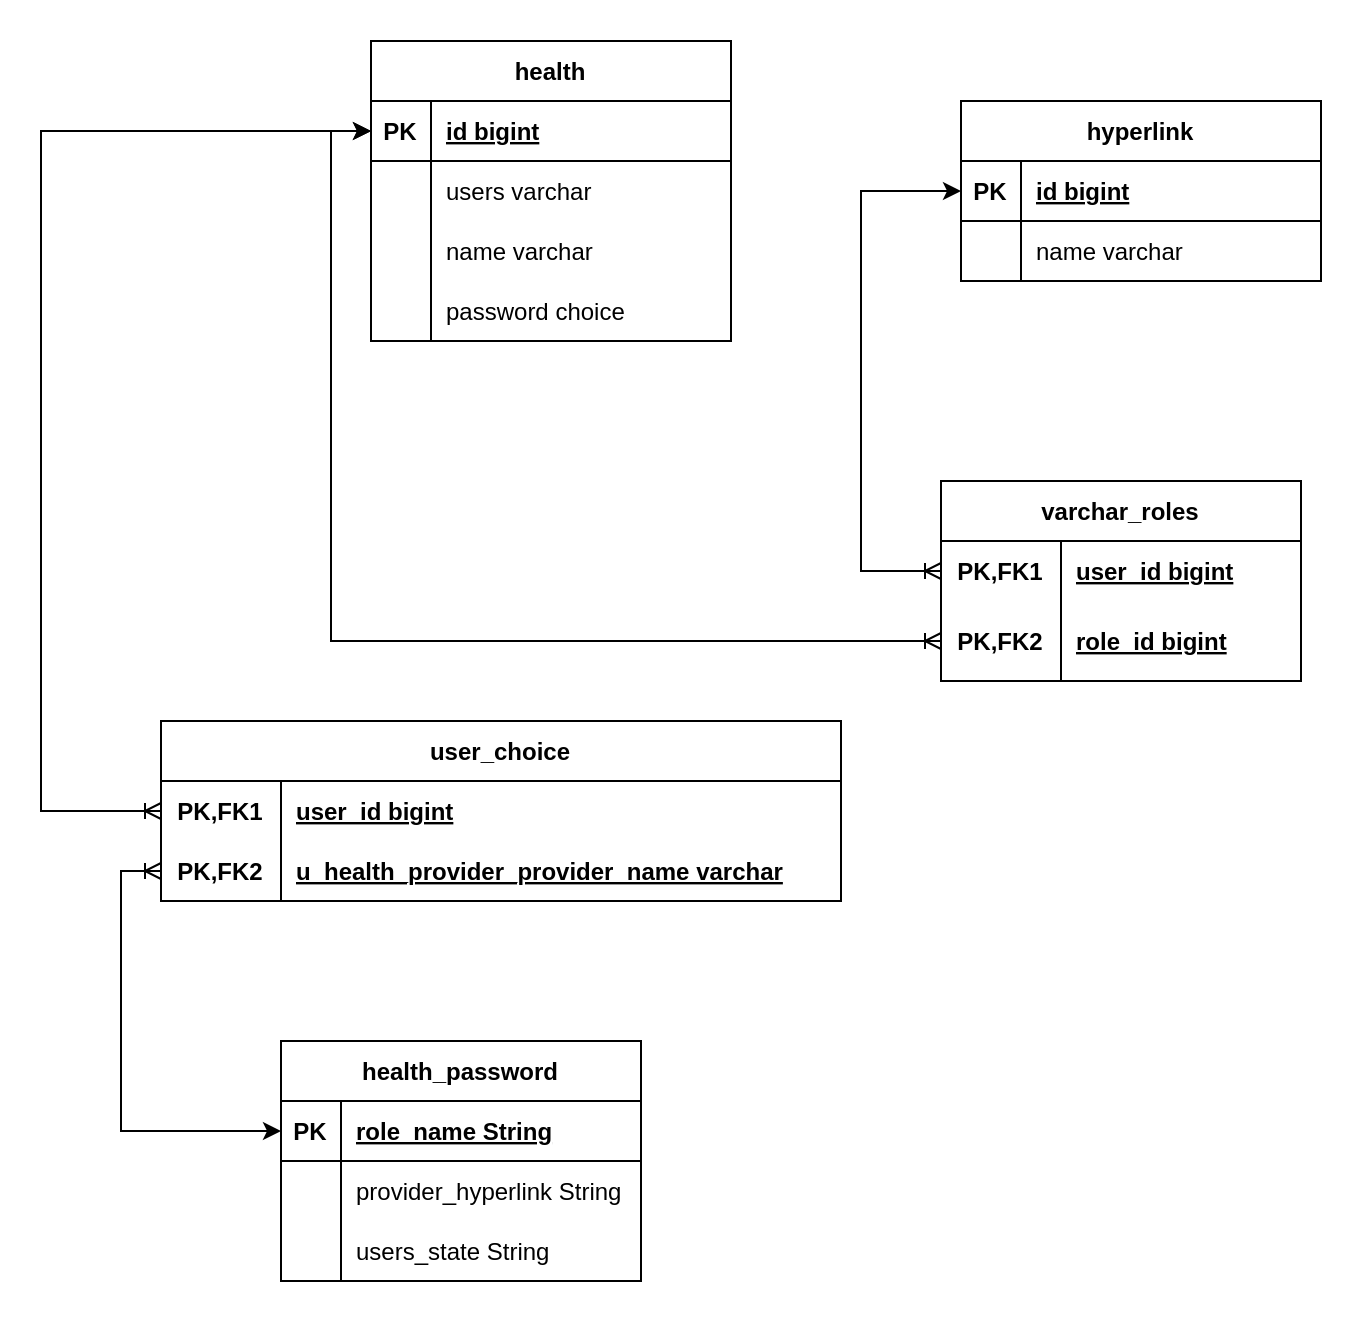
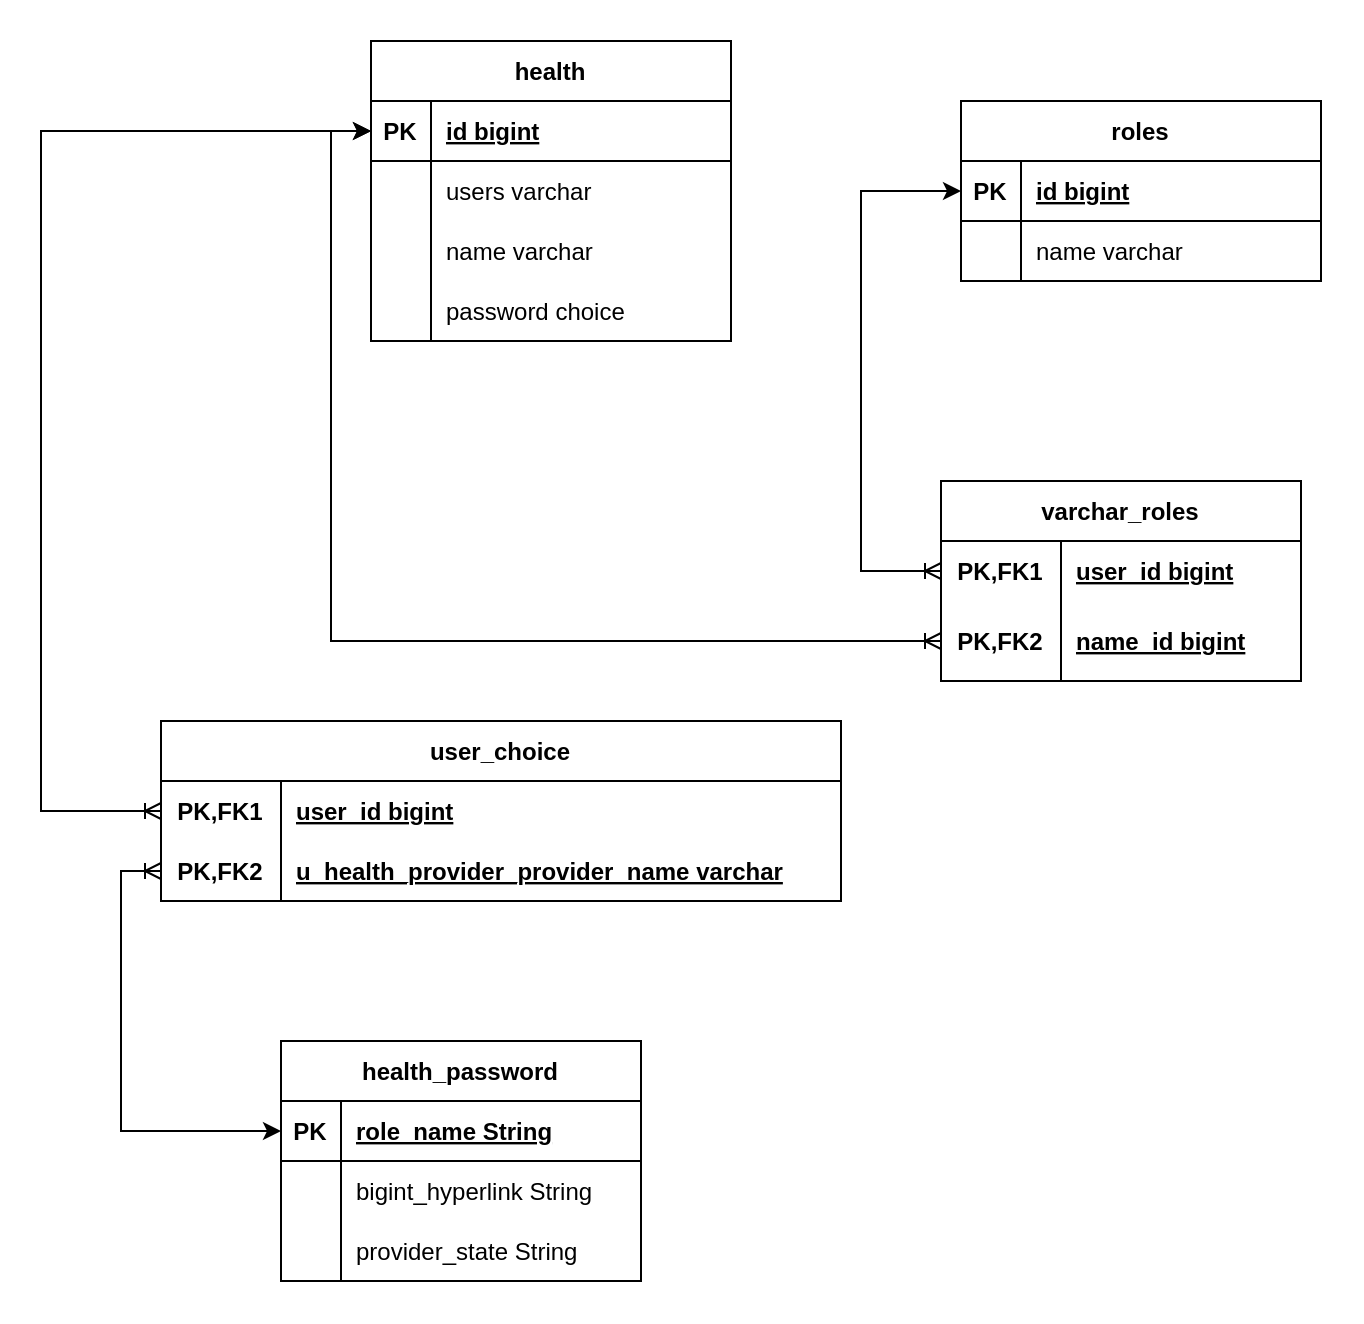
(1140, 132) -> (1140, 132)
(1154, 642) -> (1158, 642)
(508, 1192) -> (492, 1192)
(471, 1252) -> (488, 1252)
